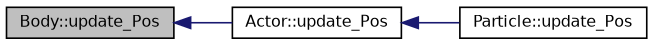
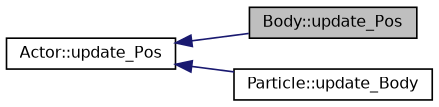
(212, 23) -> (220, 37)
(553, 23) -> (333, 84)
